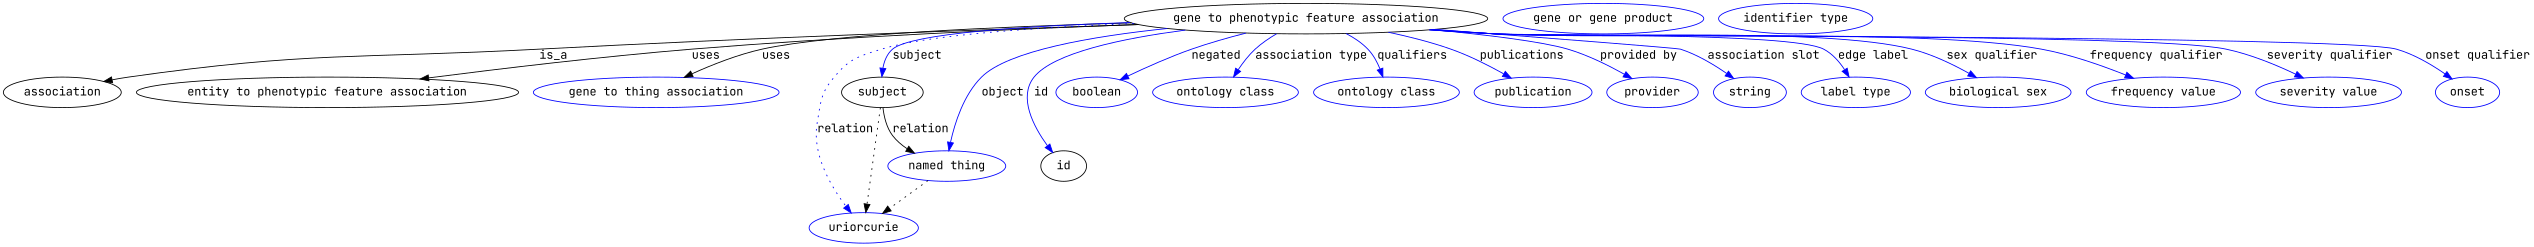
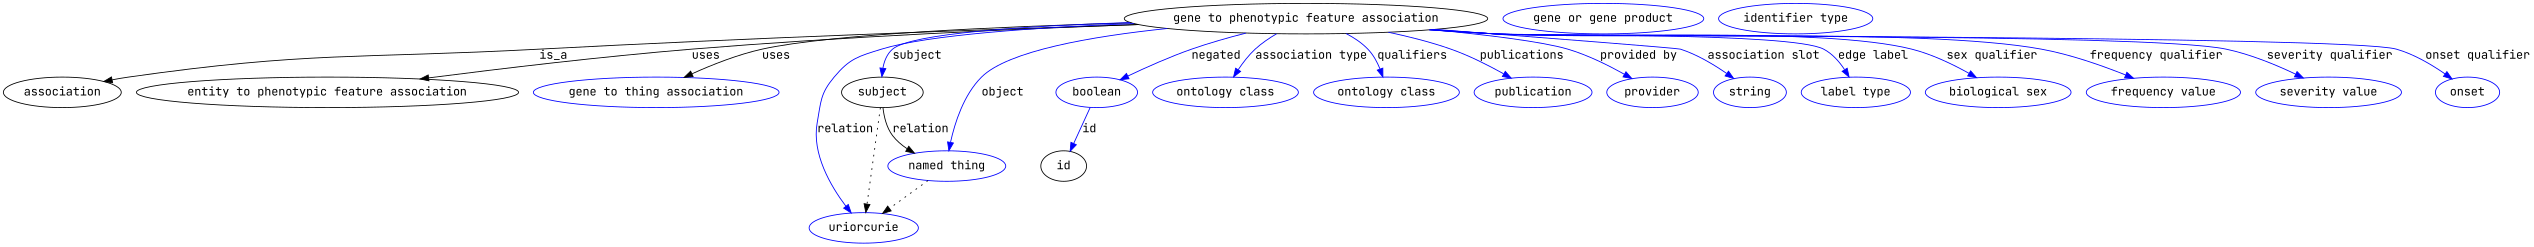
(877, 51) -> (877, 51)
(1070, 55) -> (1082, 125)
